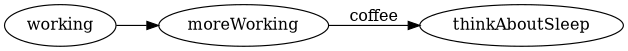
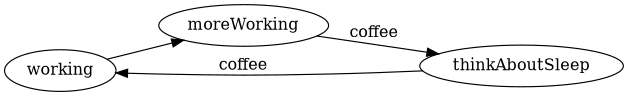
none -> (275, 75)
